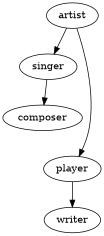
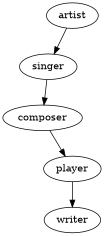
(90, 89) -> (56, 140)
